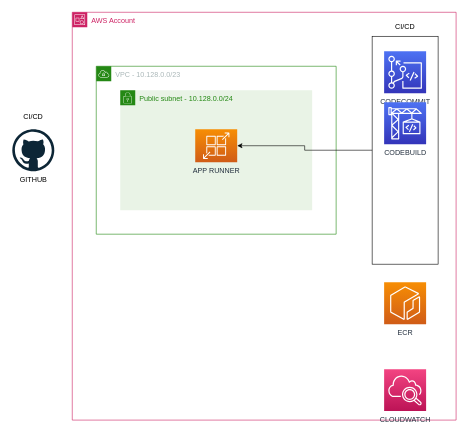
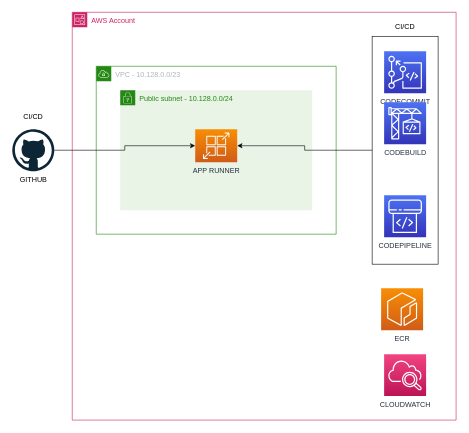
none -> (125, 150)
none -> (405, 216)
(405, 303) -> (402, 309)
(405, 390) -> (405, 375)
